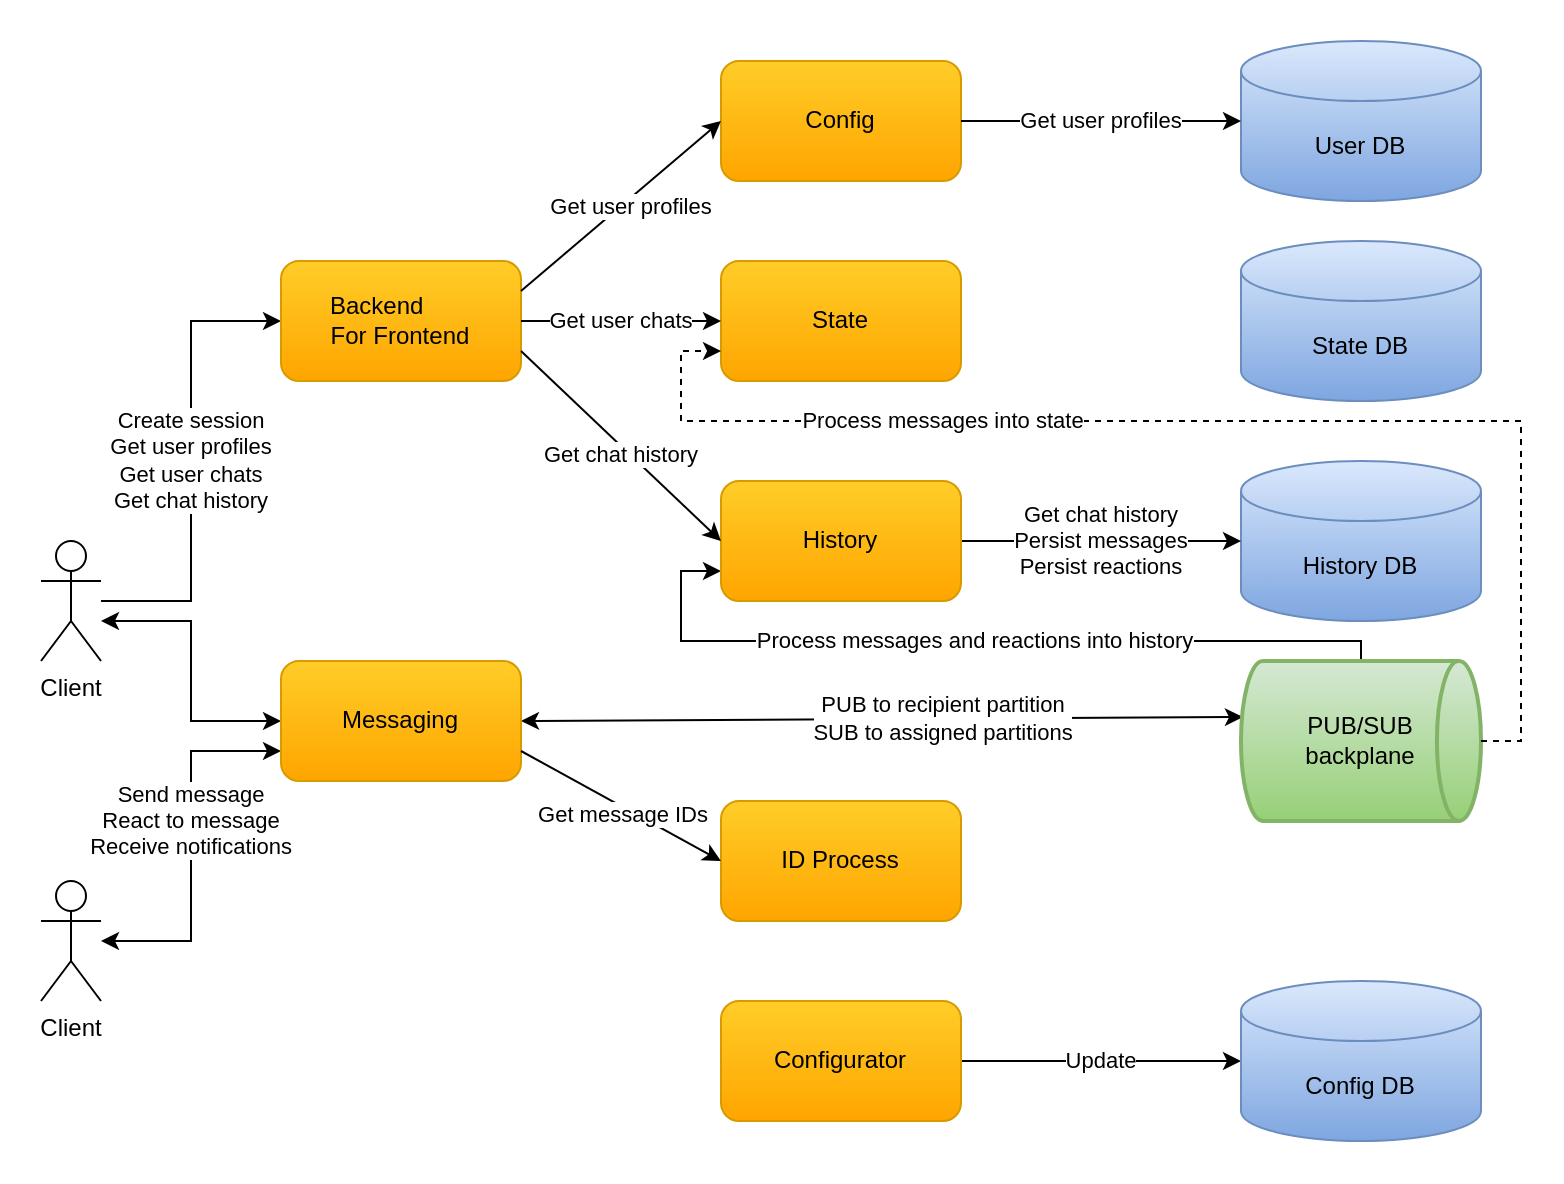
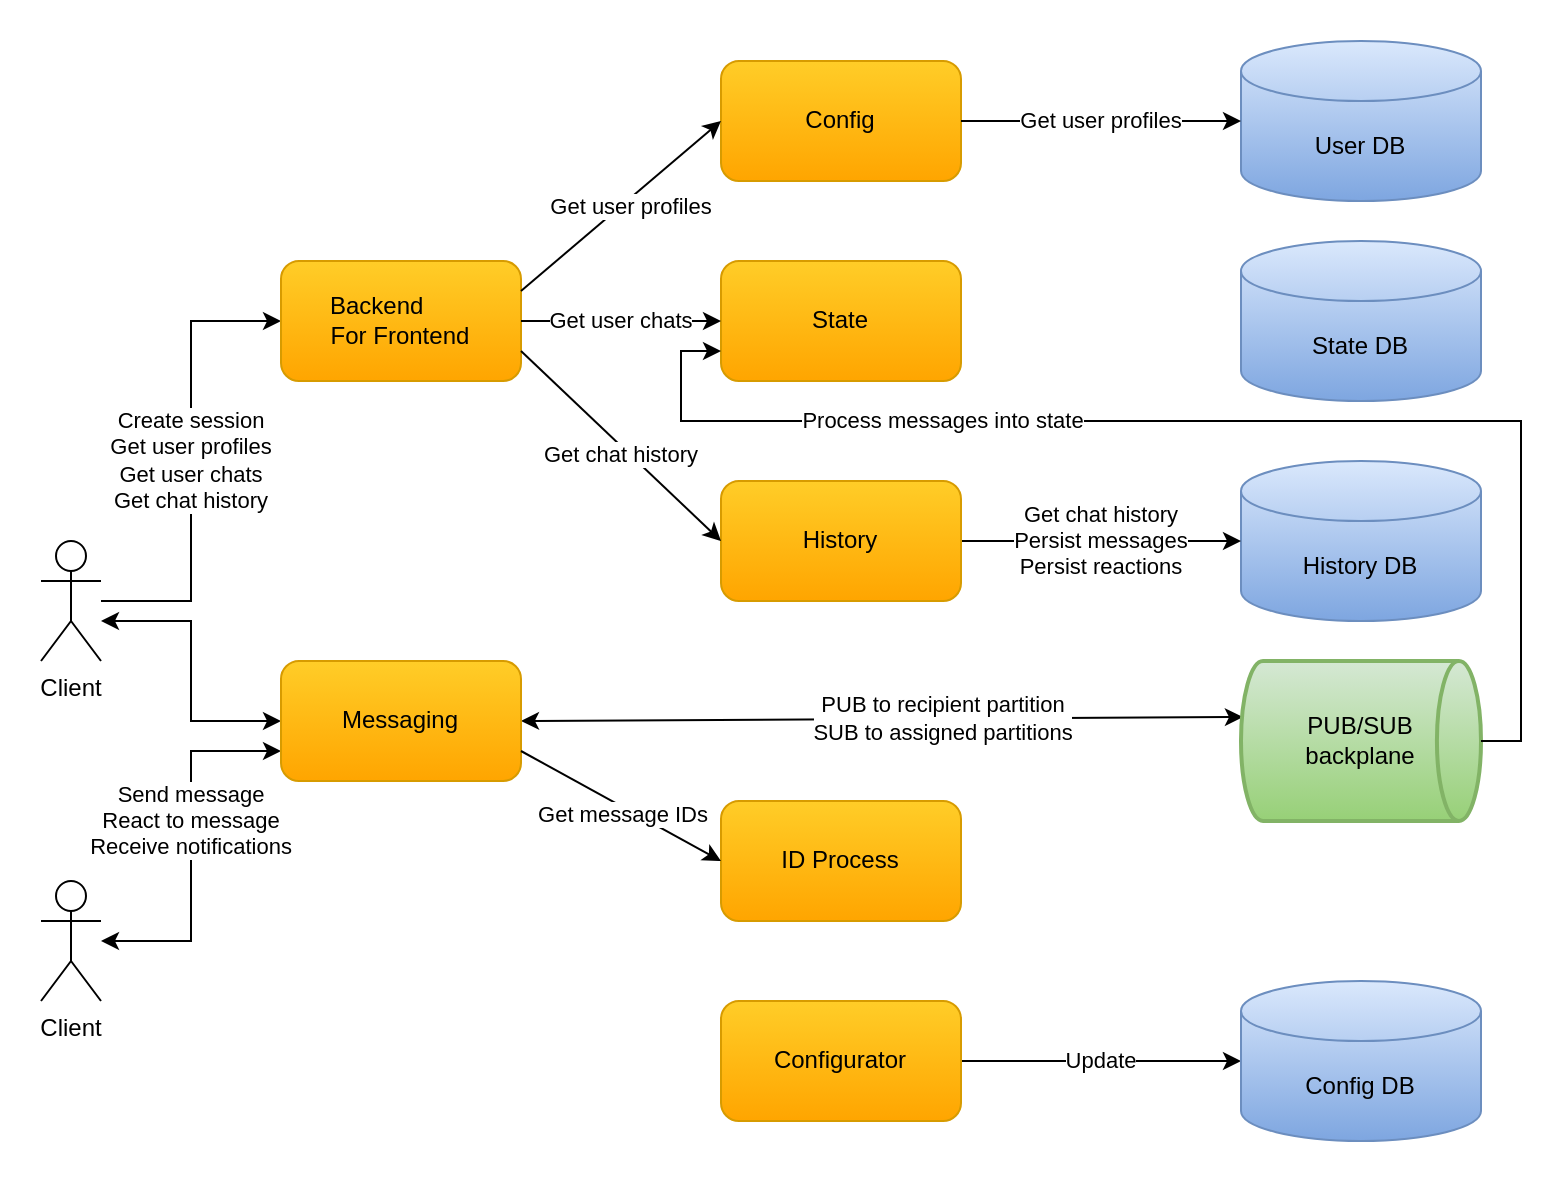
(1483, 421) -> (1483, 421)
(982, 641) -> none
